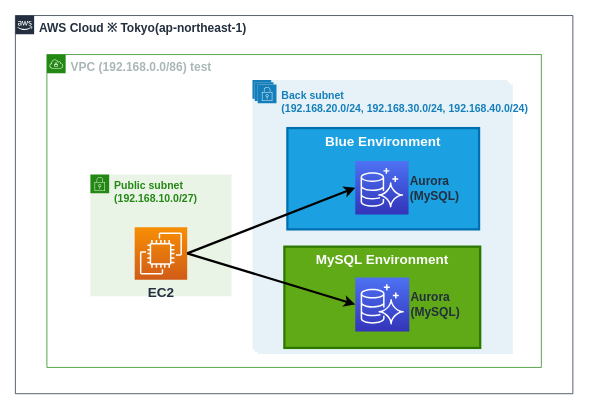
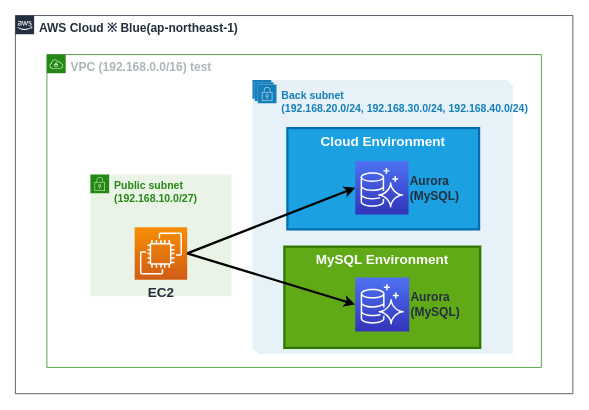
(144, 28) -> (139, 28)
(147, 67) -> (147, 67)
(383, 141) -> (383, 141)
